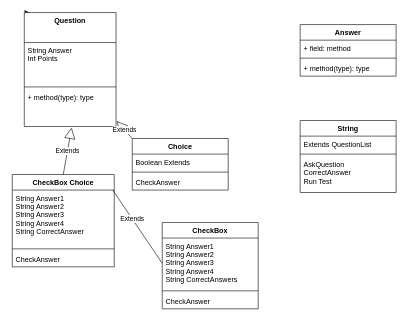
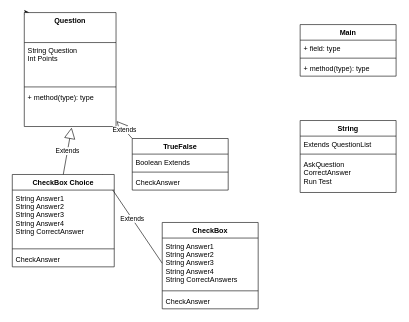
(348, 32) -> (348, 32)
(329, 48) -> (325, 48)
(52, 50) -> (55, 50)
(180, 146) -> (180, 146)
